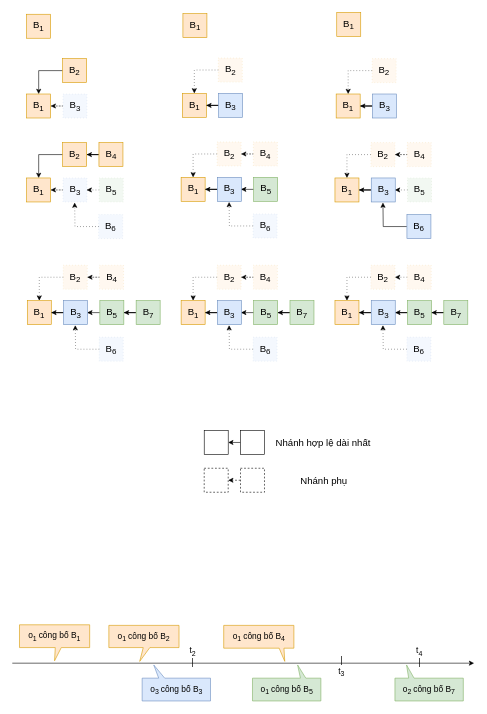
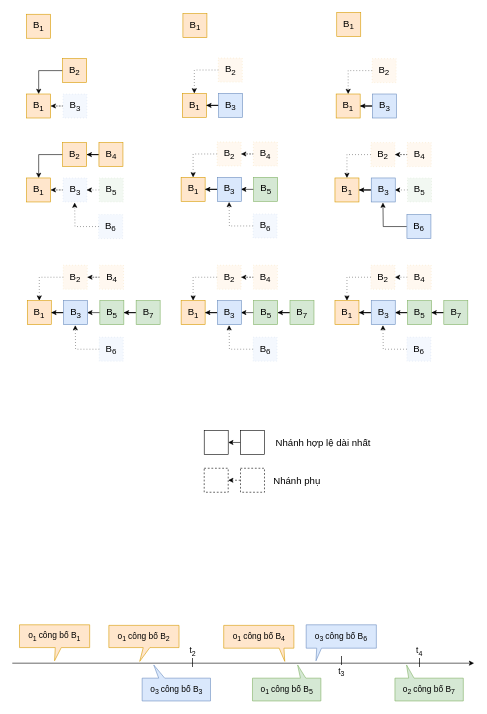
(326, 481) -> (299, 481)
none -> (341, 643)
